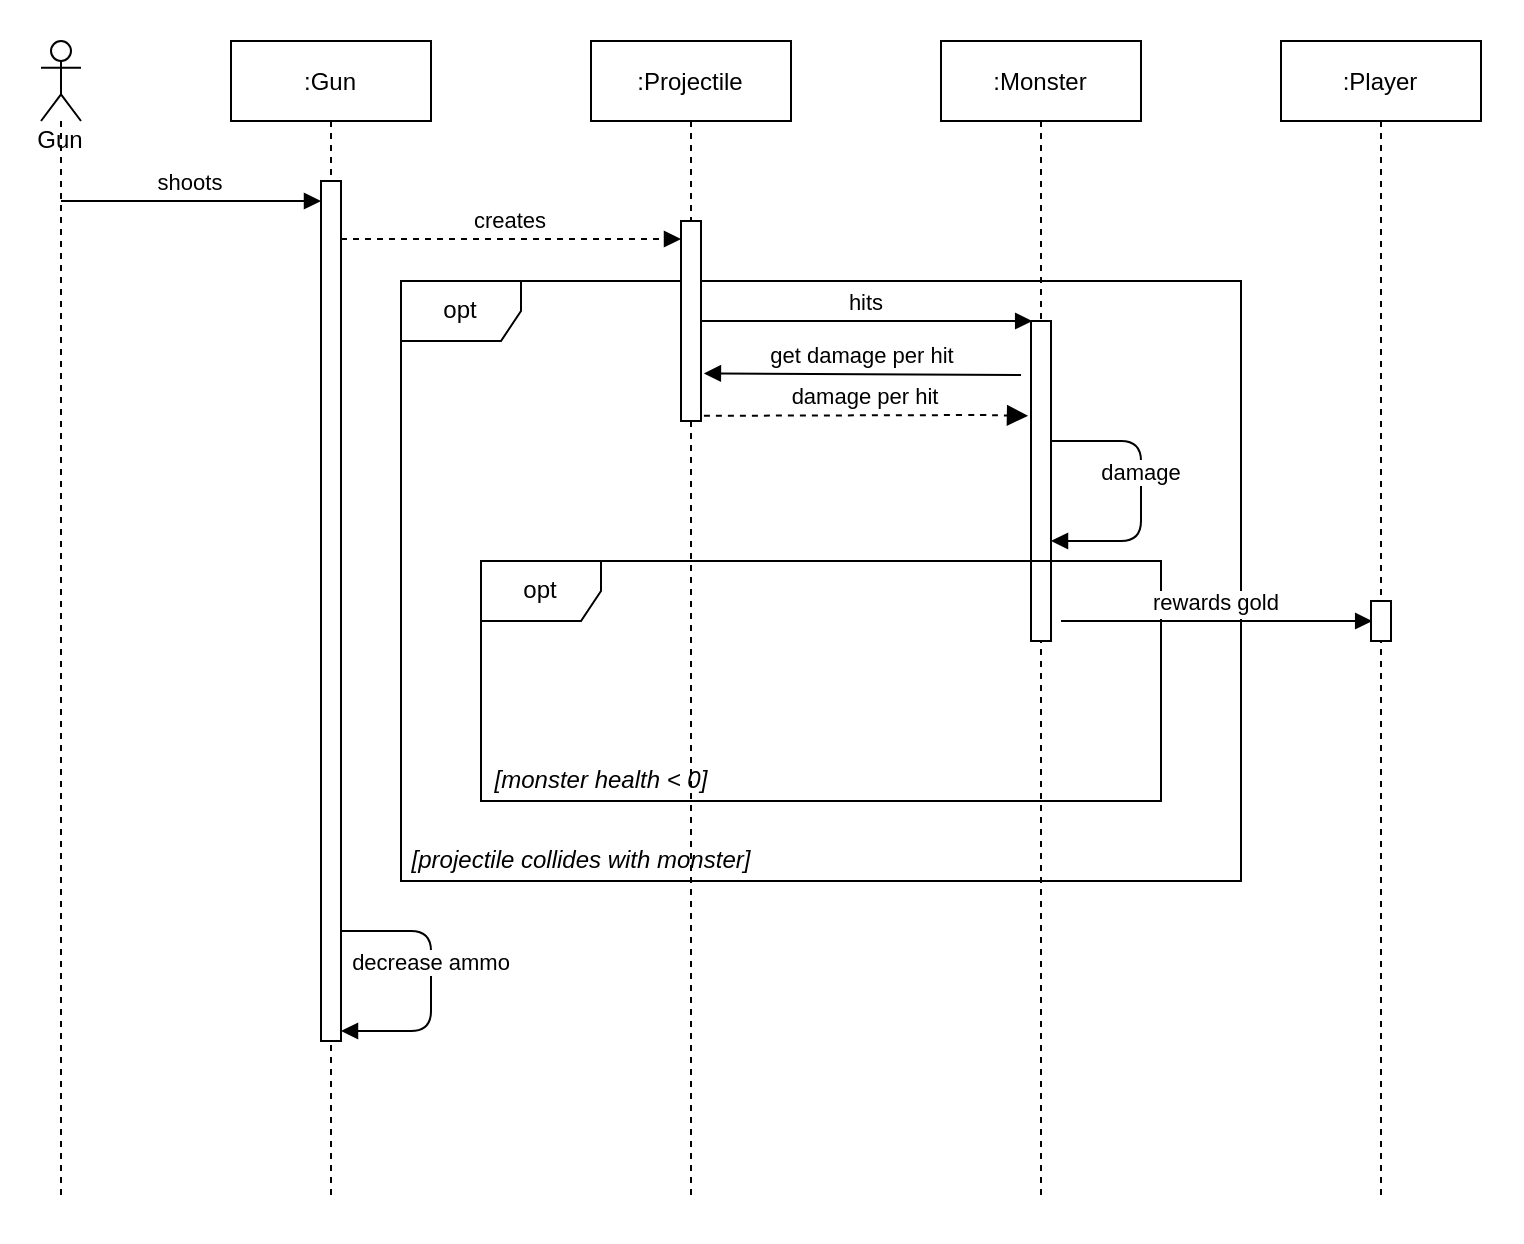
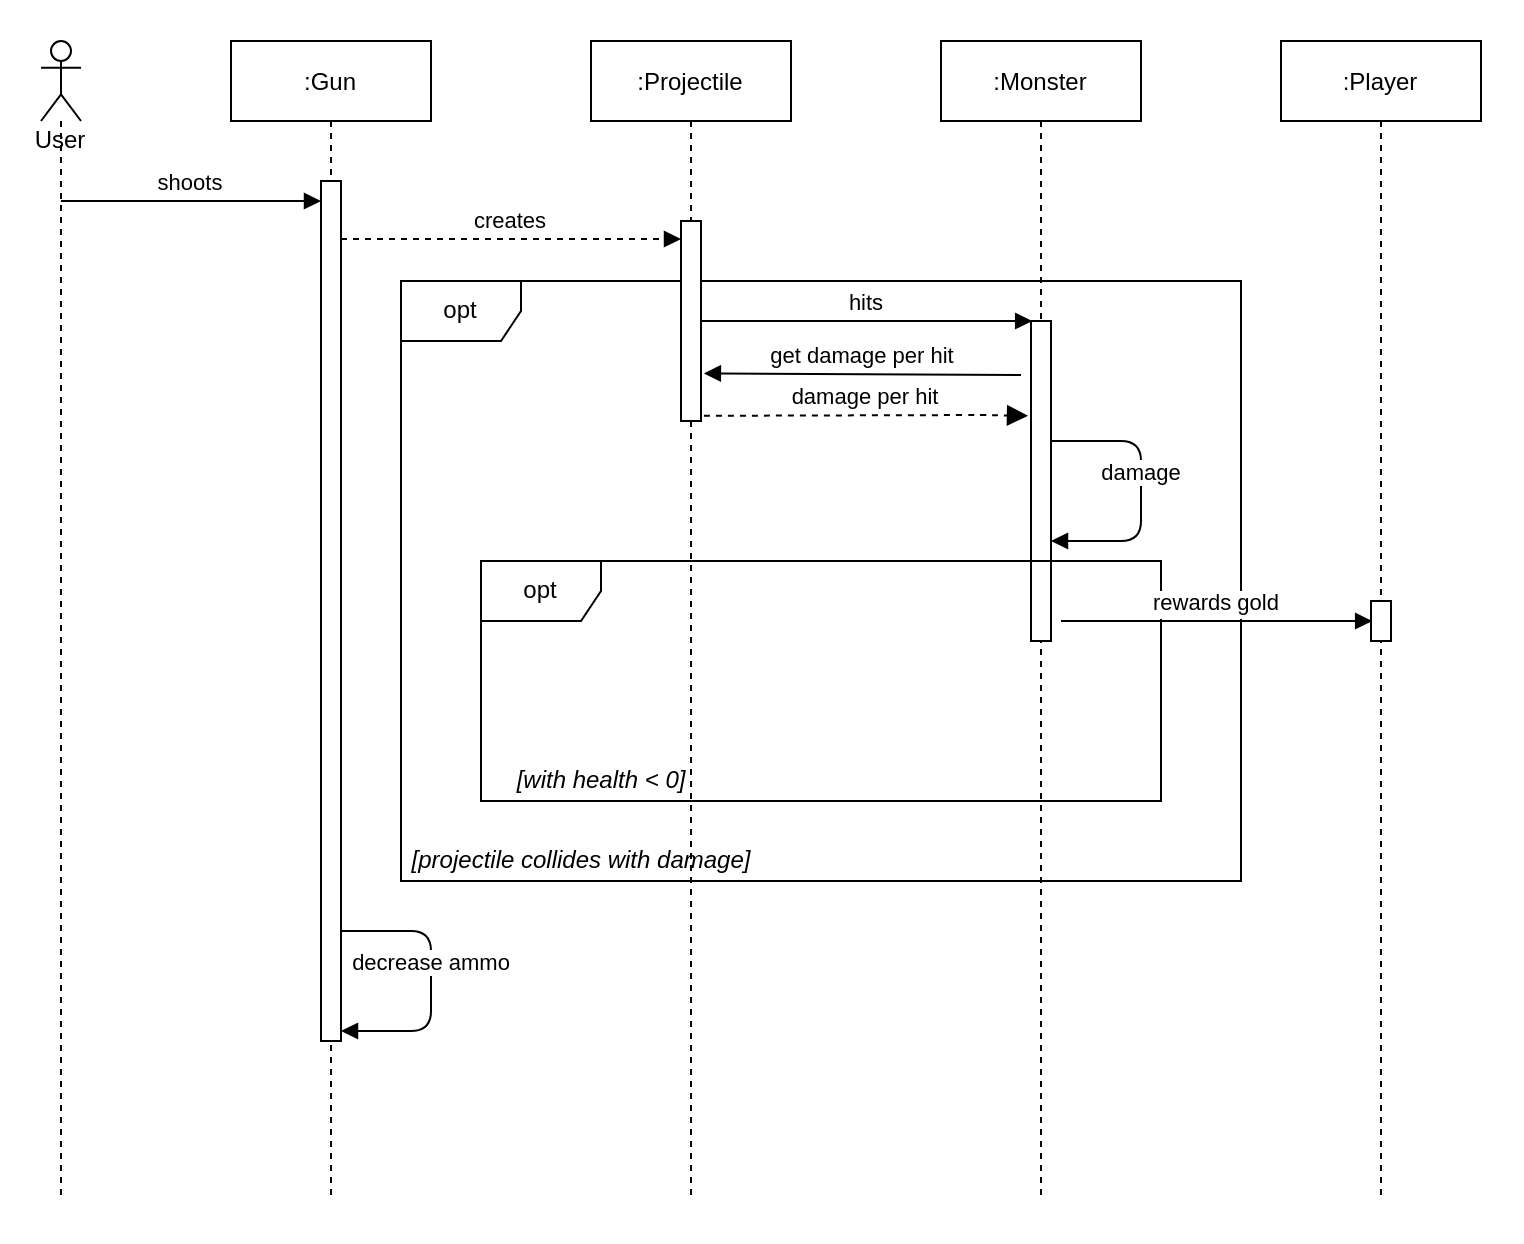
(61, 156) -> (61, 156)
(602, 781) -> (602, 781)
(582, 861) -> (582, 861)
